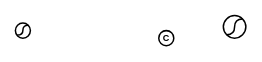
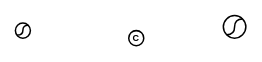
(166, 38) -> (136, 38)
